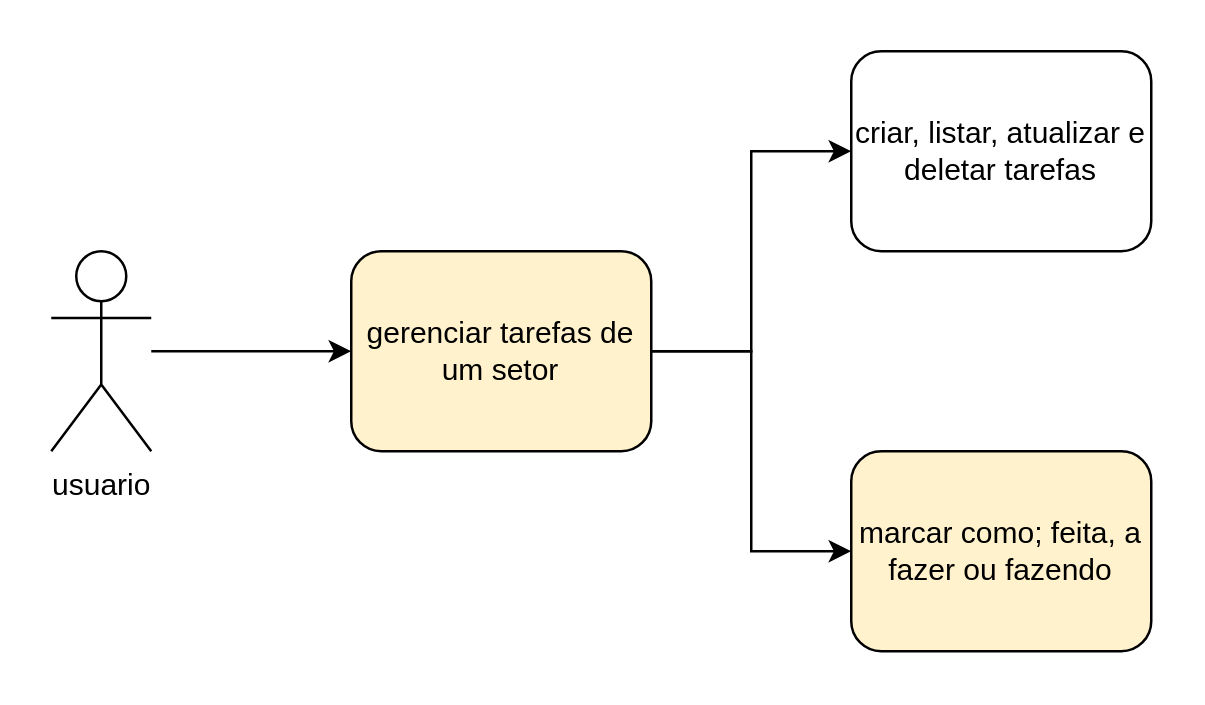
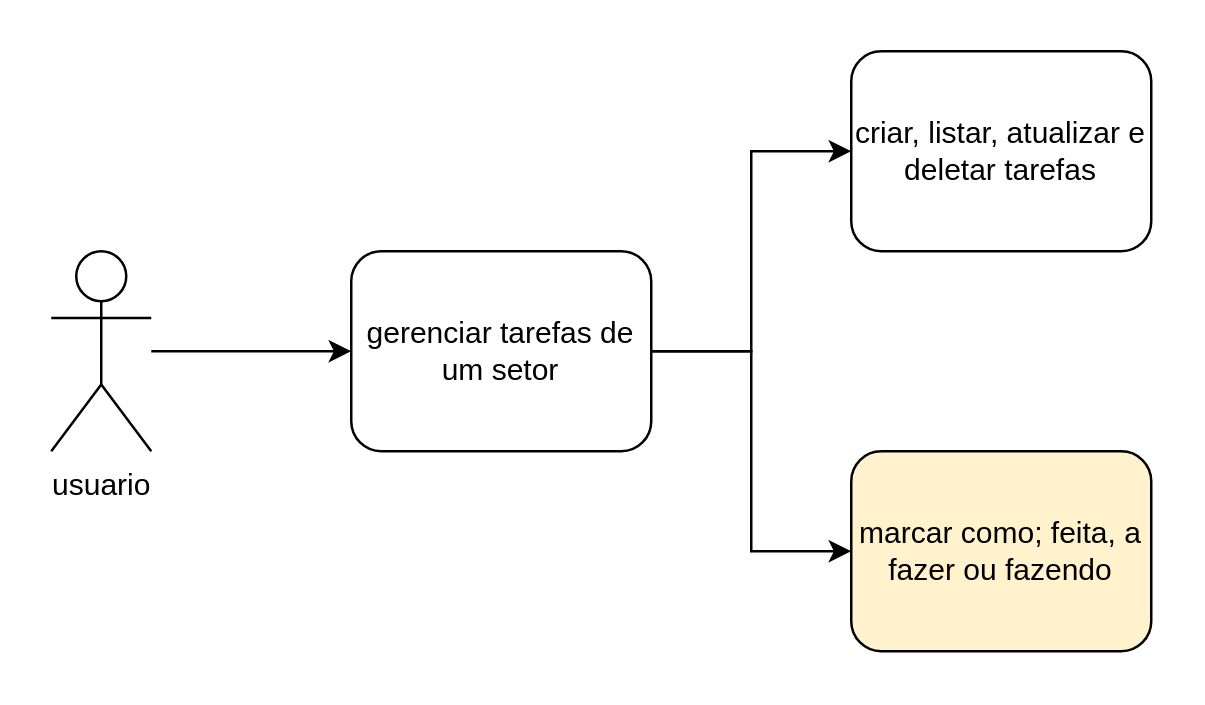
(501, 351) -> (501, 351)
